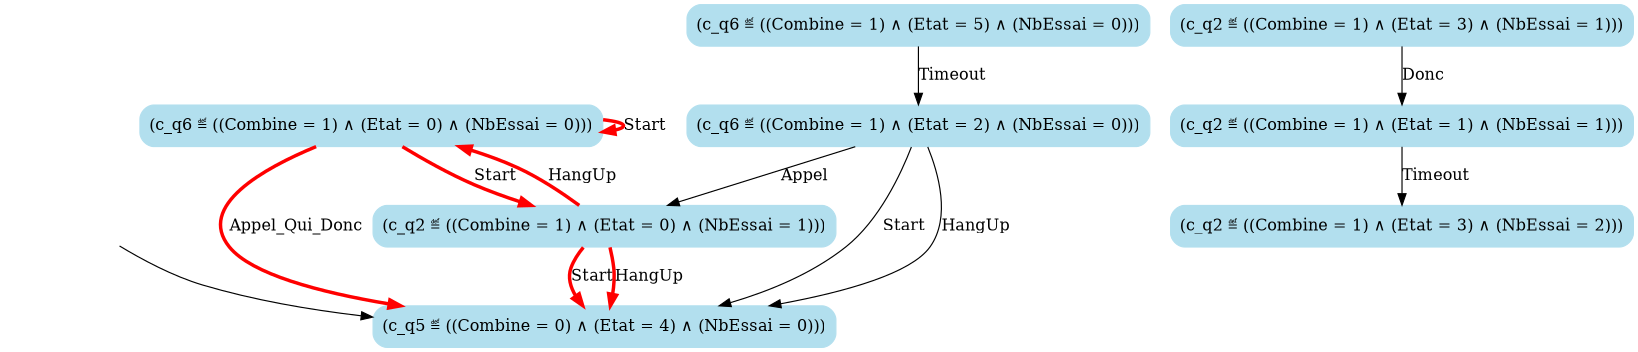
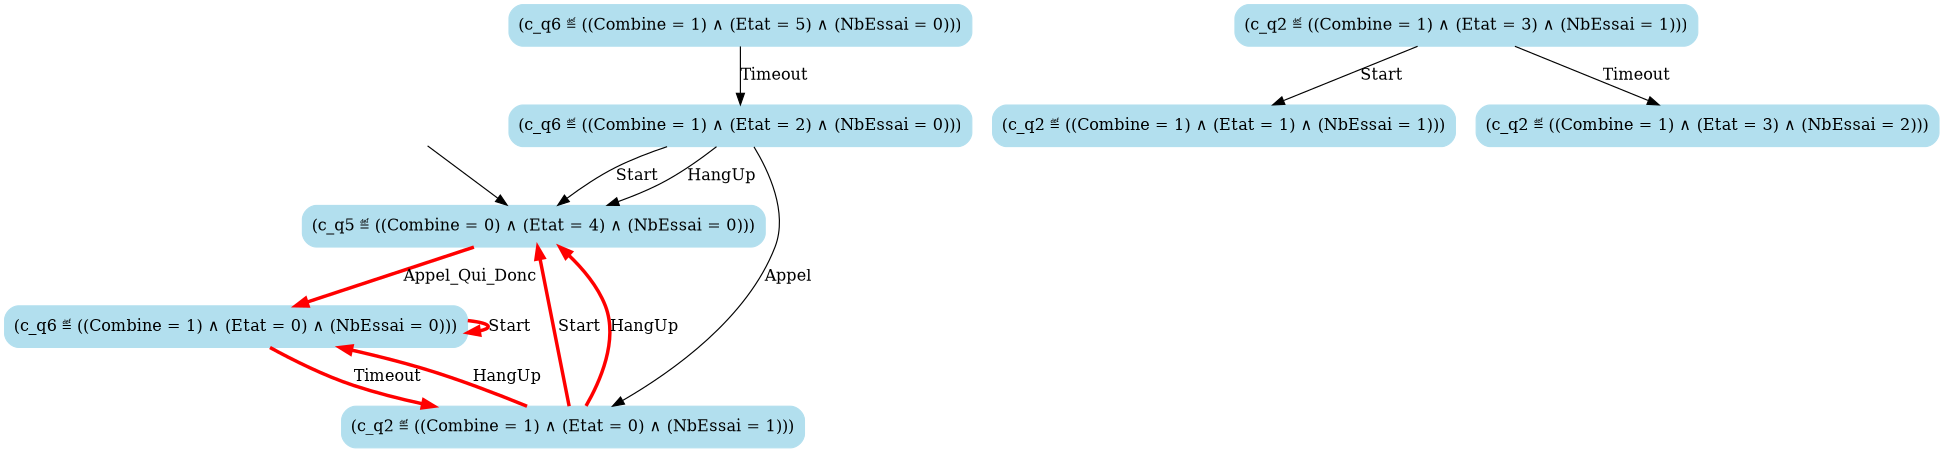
(1423, 76) -> (1382, 76)
(1402, 170) -> (1581, 73)
(495, 176) -> (388, 377)
(236, 254) -> (390, 275)
